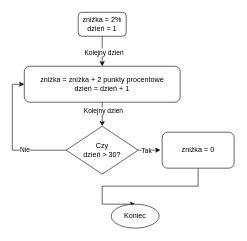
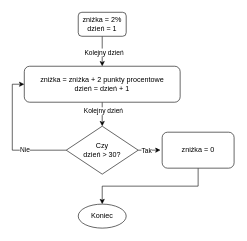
(135, 216) -> (102, 216)
